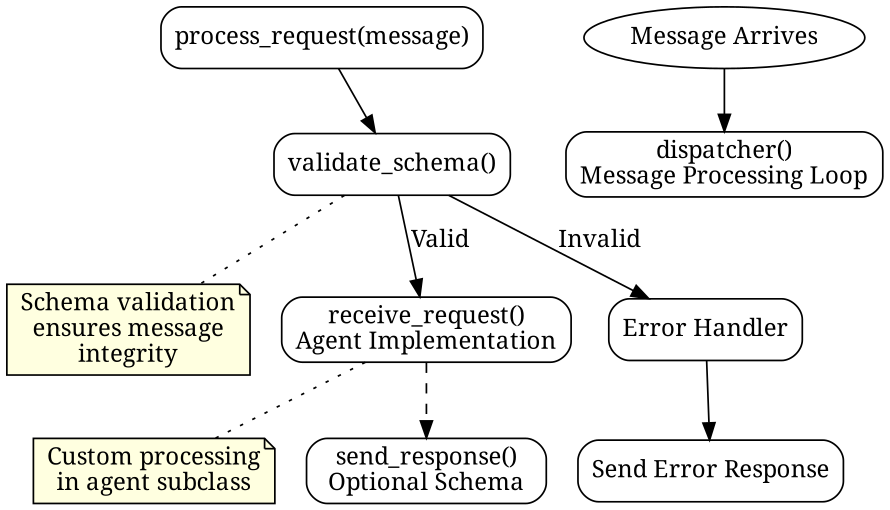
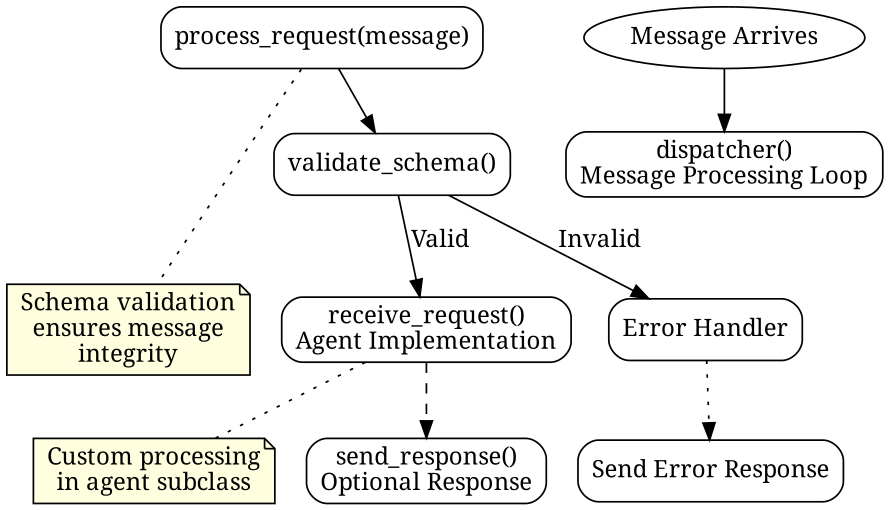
(272, 240) -> (229, 176)
(708, 391) -> (708, 391)
(426, 471) -> (426, 471)
